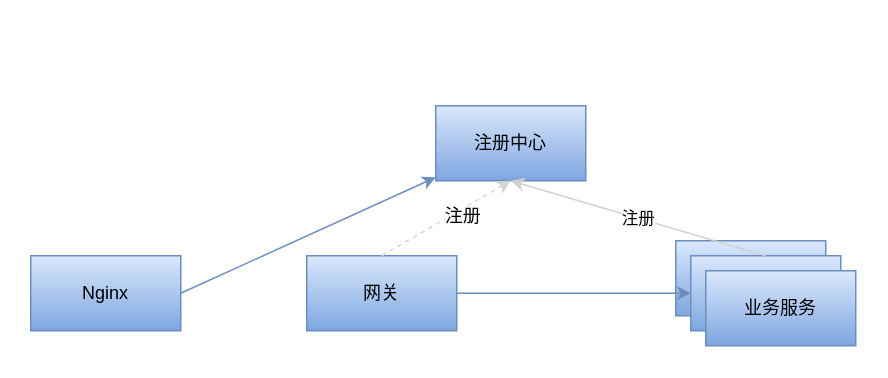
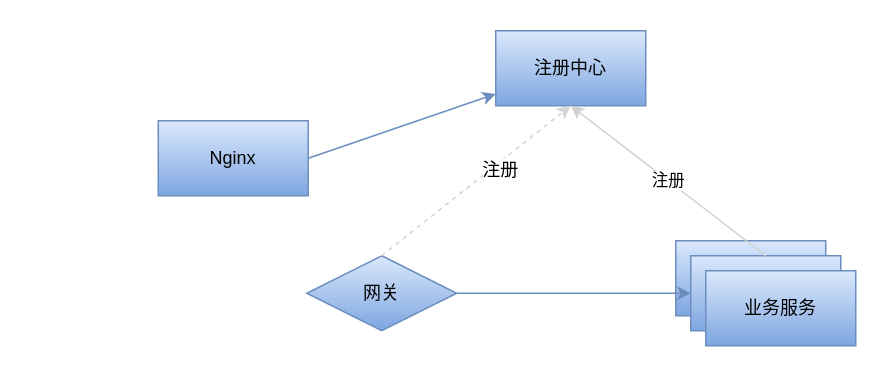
(511, 143) -> (571, 68)
(106, 293) -> (233, 158)
(382, 293) -> (382, 293)
